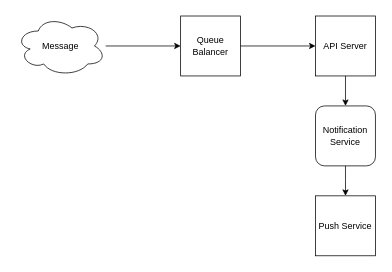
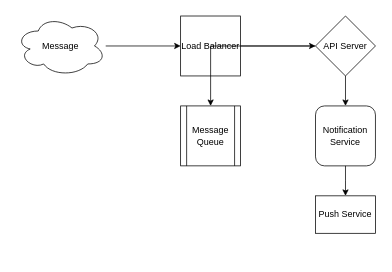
(210, 46) -> (210, 46)
(345, 46) -> (345, 46)
none -> (210, 59)
none -> (210, 136)
(345, 226) -> (345, 215)
